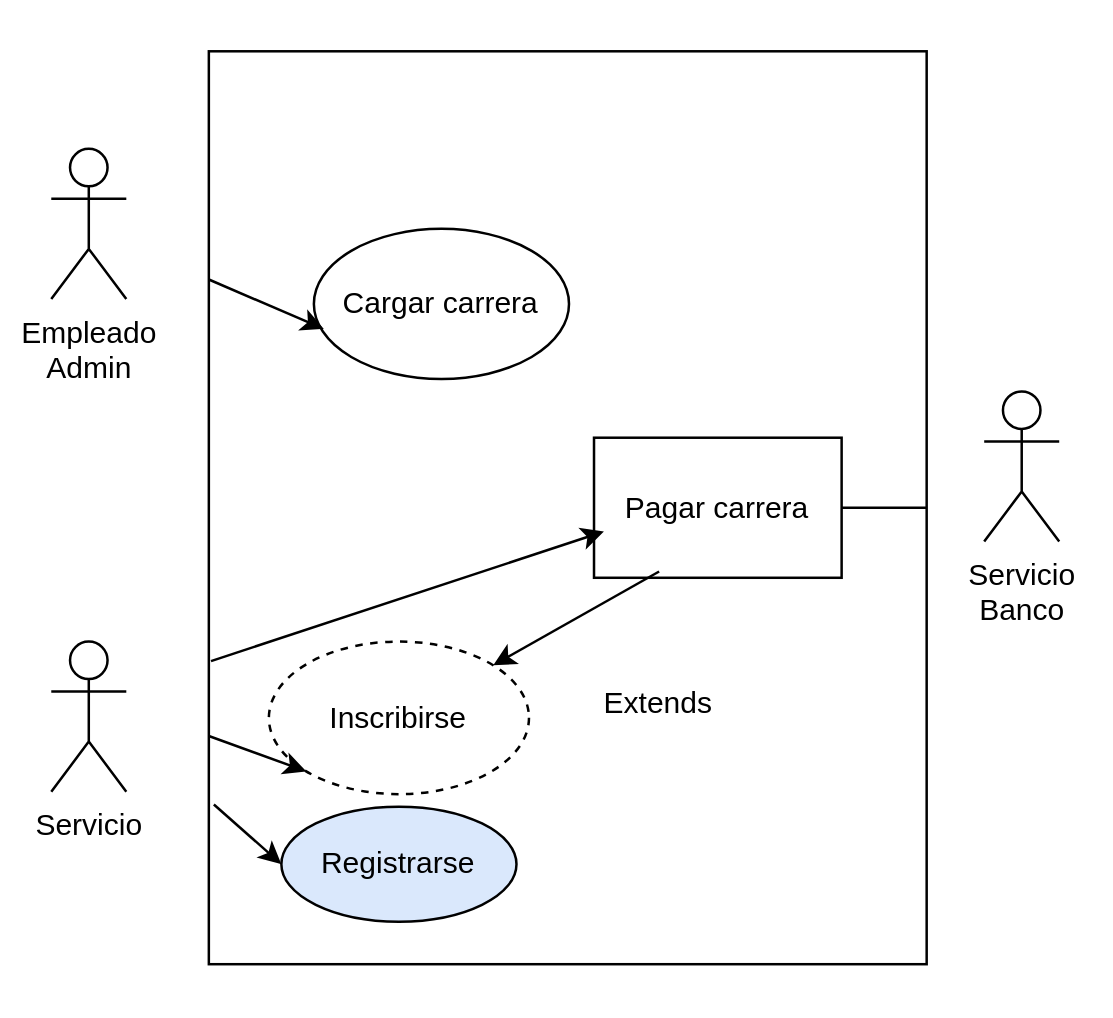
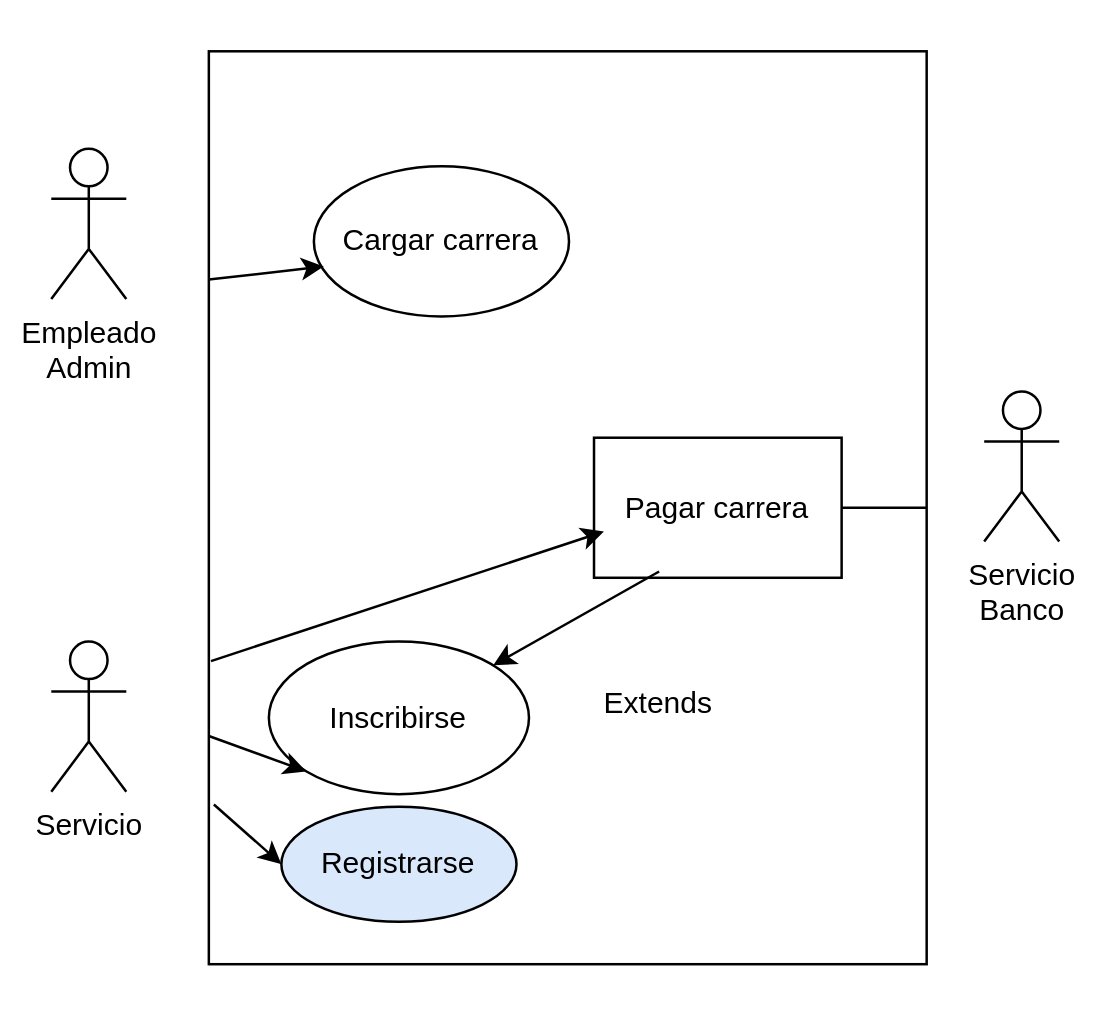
(441, 304) -> (441, 241)
(399, 718) -> (399, 718)
